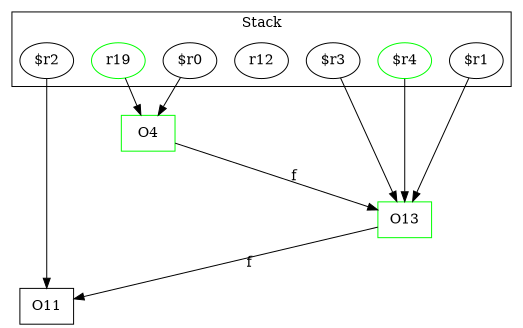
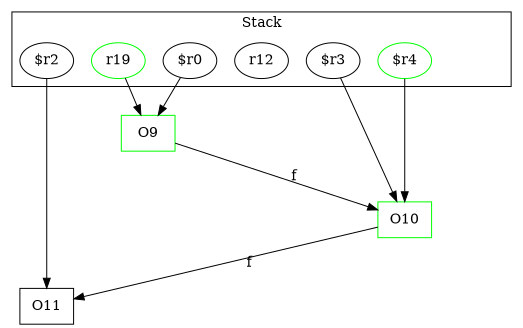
(476, 61) -> none
(148, 133) -> (148, 133)
(405, 220) -> (405, 220)
